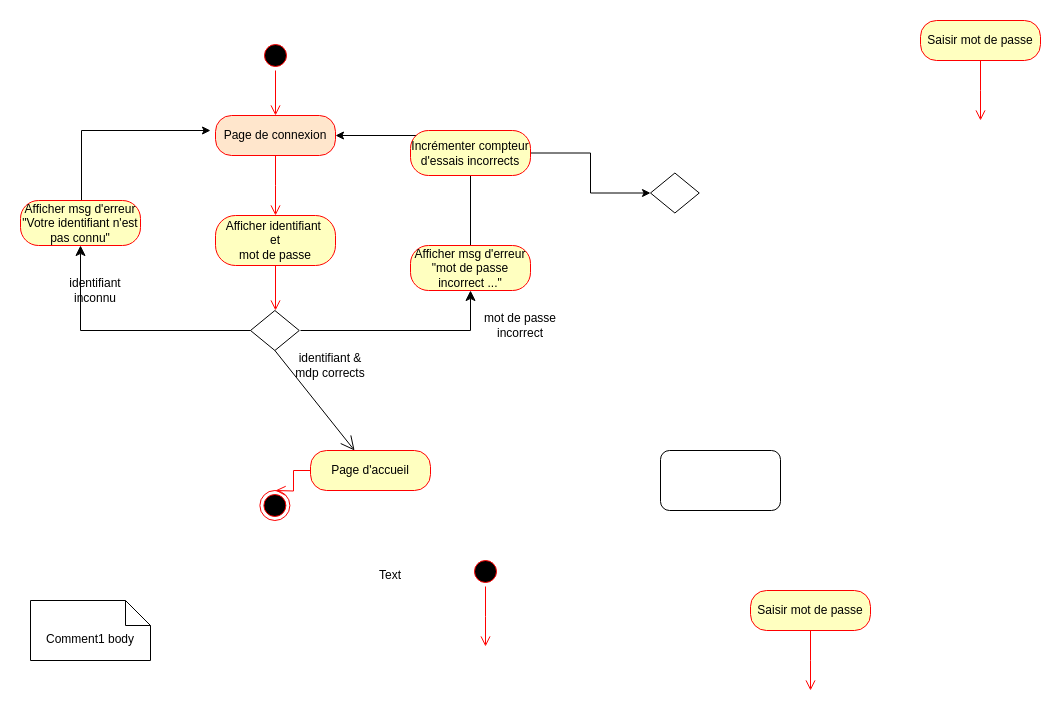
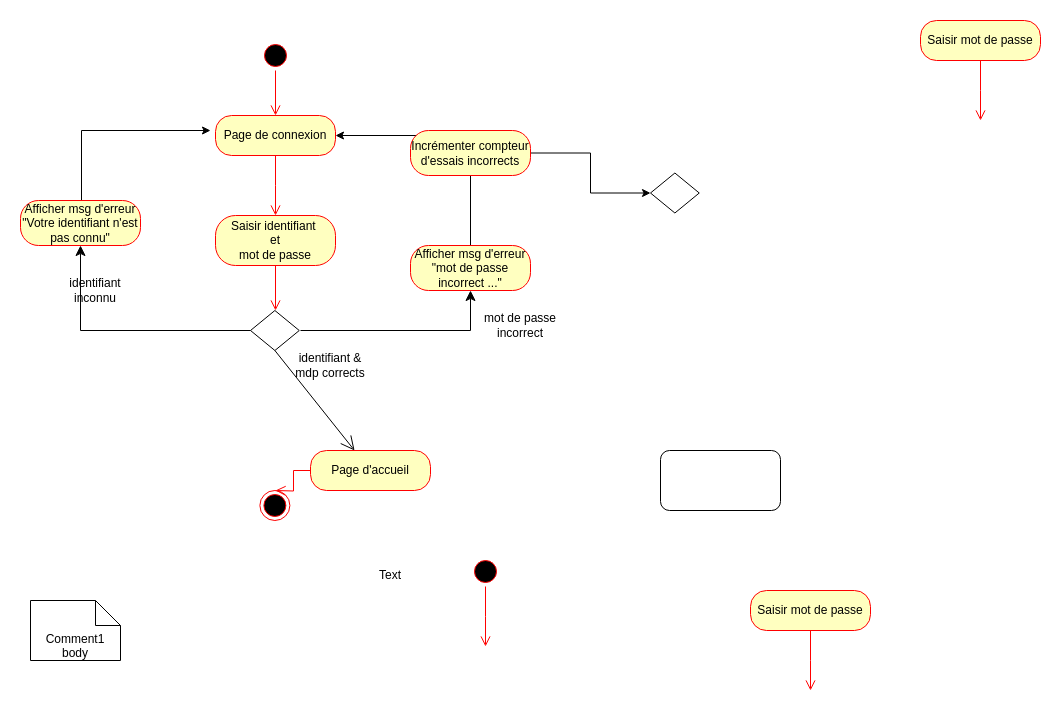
(276, 136) -> (276, 136)
(276, 241) -> (276, 241)
(91, 631) -> (76, 631)
